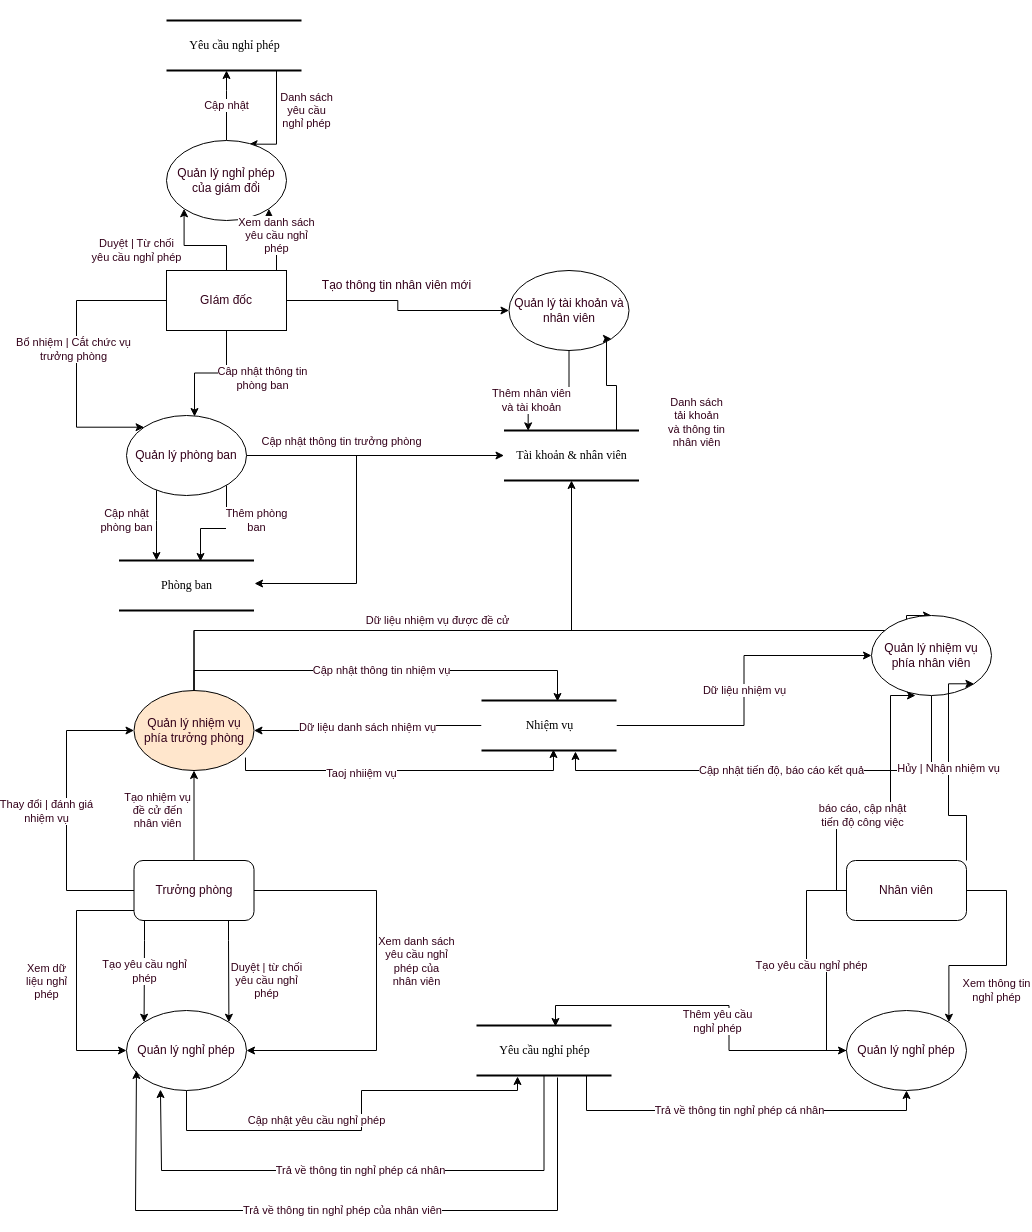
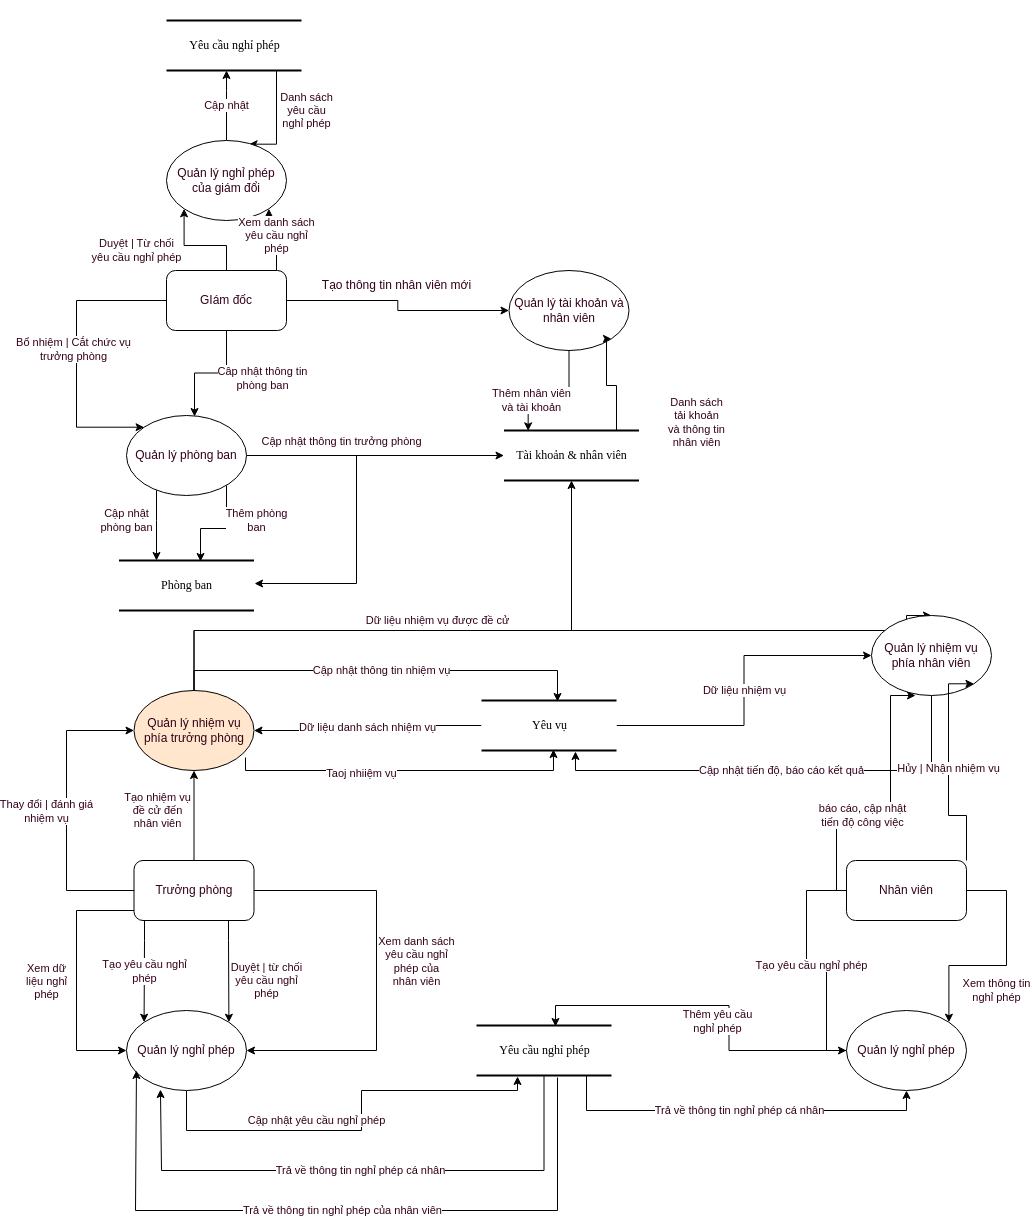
(227, 301) -> (227, 301)
(550, 726) -> (550, 726)
